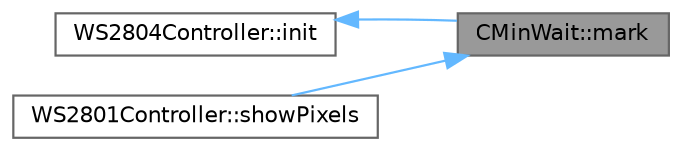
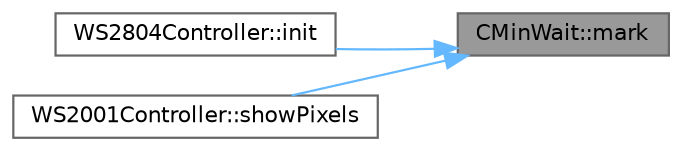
(408, 20) -> (385, 49)
(196, 117) -> (196, 117)
